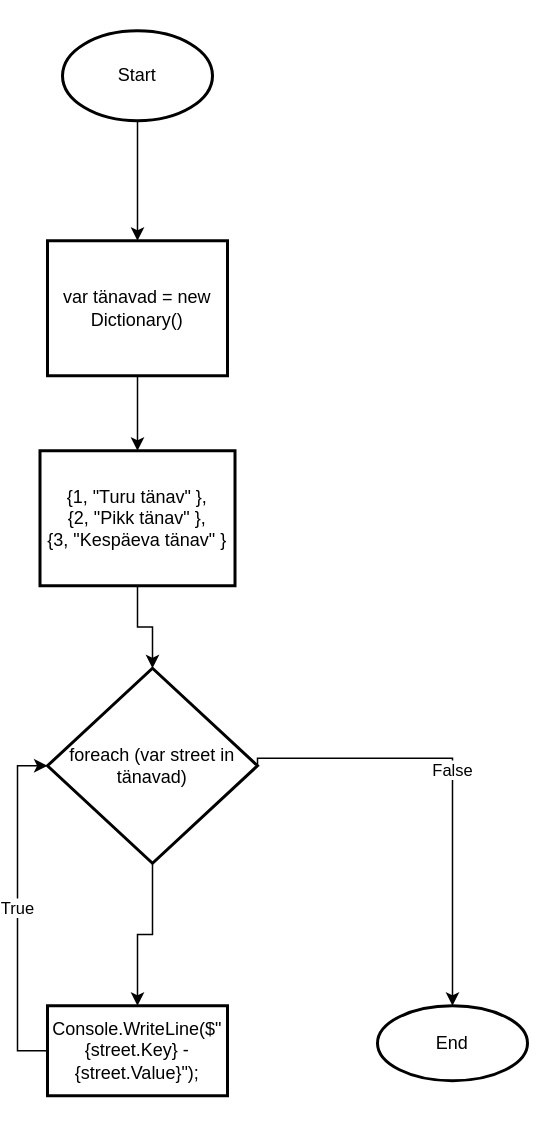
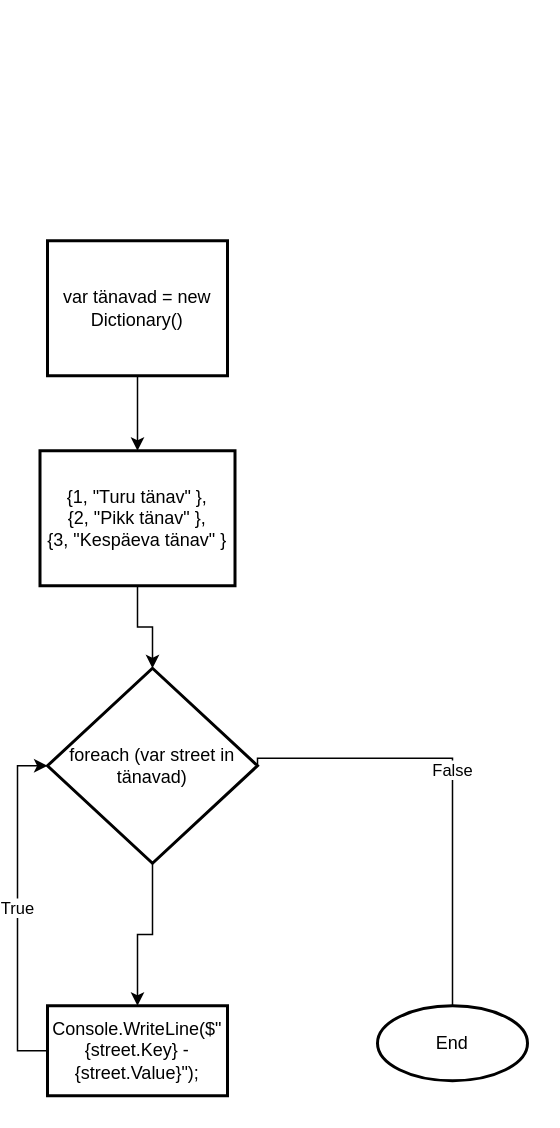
(137, 76) -> none
(137, 176) -> none
(452, 994) -> (452, 998)
